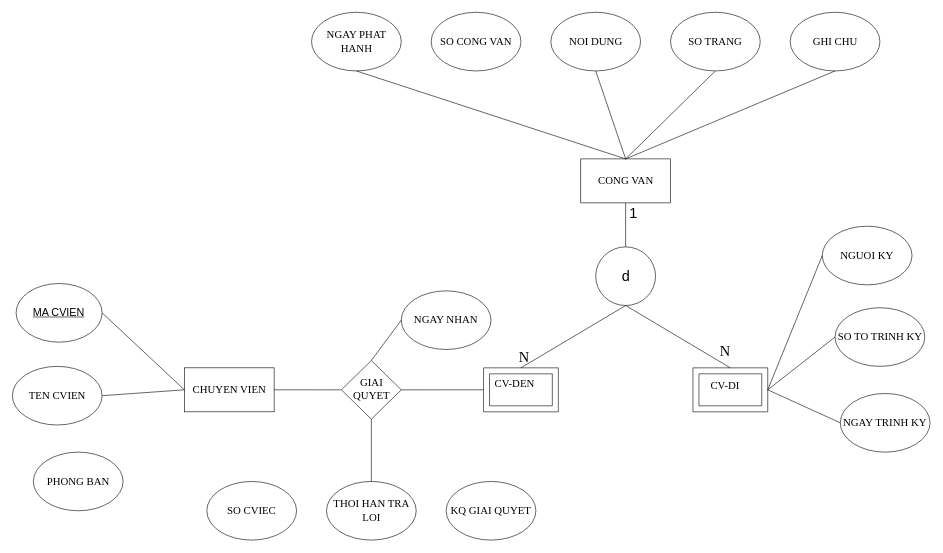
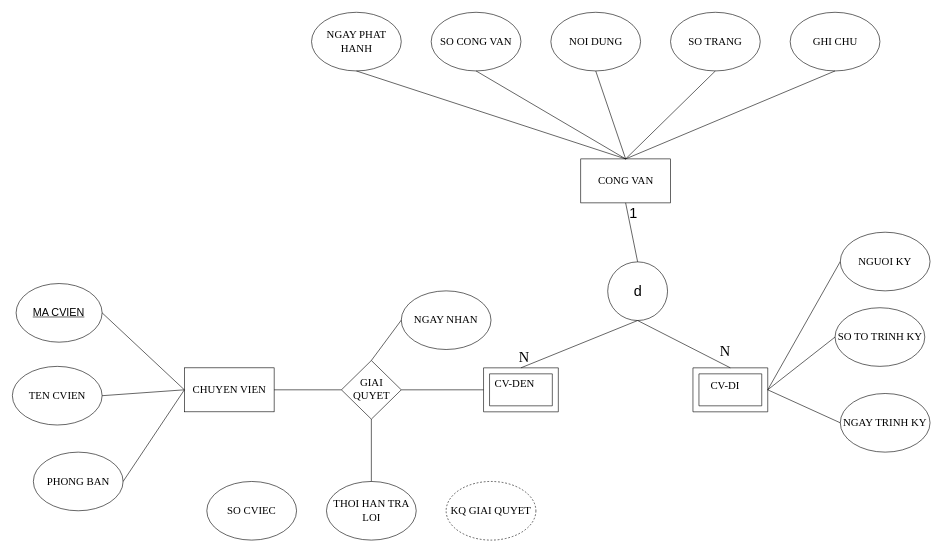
none -> (548, 113)
(867, 256) -> (885, 262)
(626, 276) -> (638, 291)
none -> (153, 437)
(491, 511) -> (491, 511)
